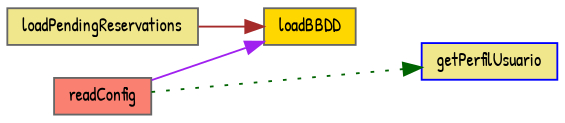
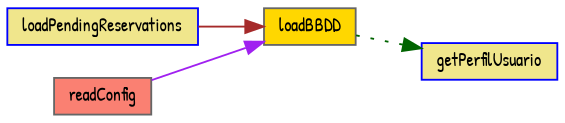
(103, 27) -> (103, 27)
(277, 81) -> (380, 40)
